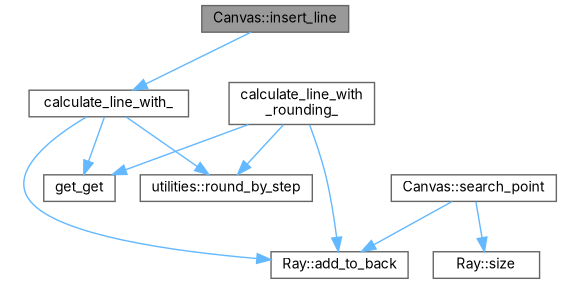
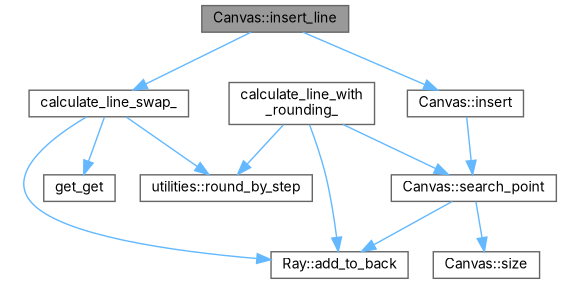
(109, 103) -> (109, 103)
none -> (465, 103)
(187, 147) -> (389, 147)
(486, 265) -> (486, 265)
